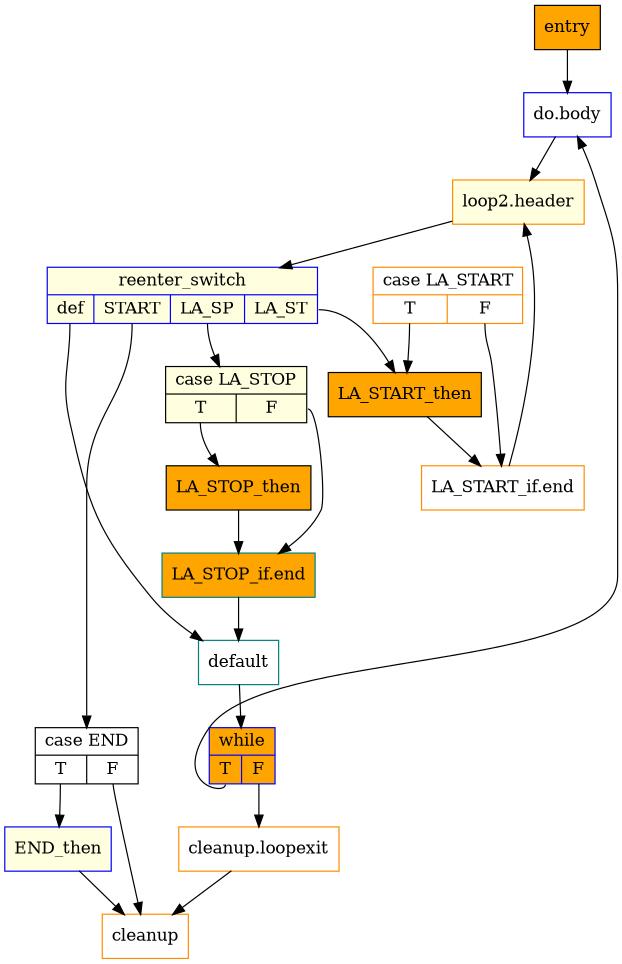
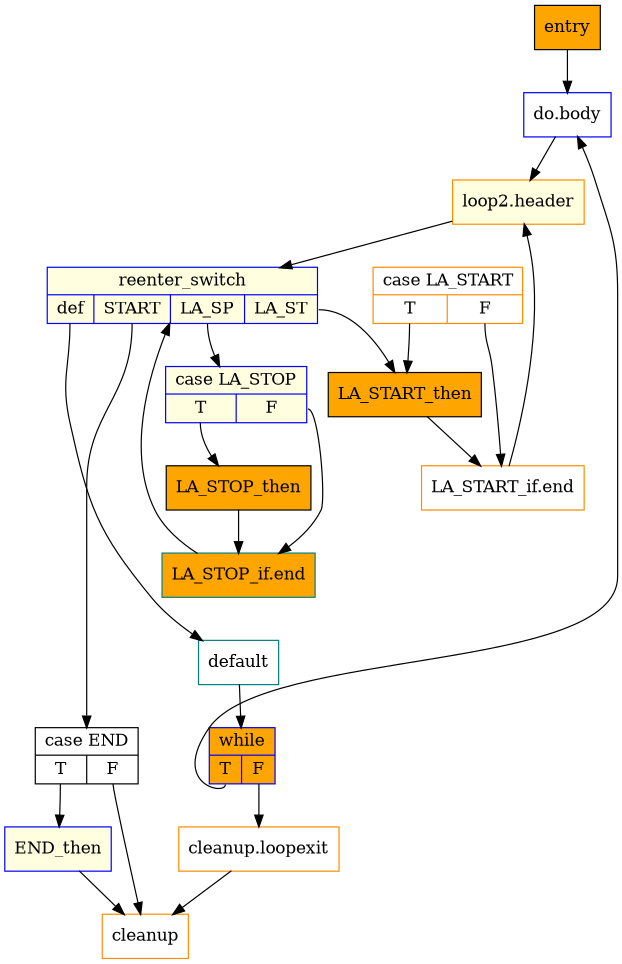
(236, 395) -> (236, 395)
(239, 613) -> (142, 452)
